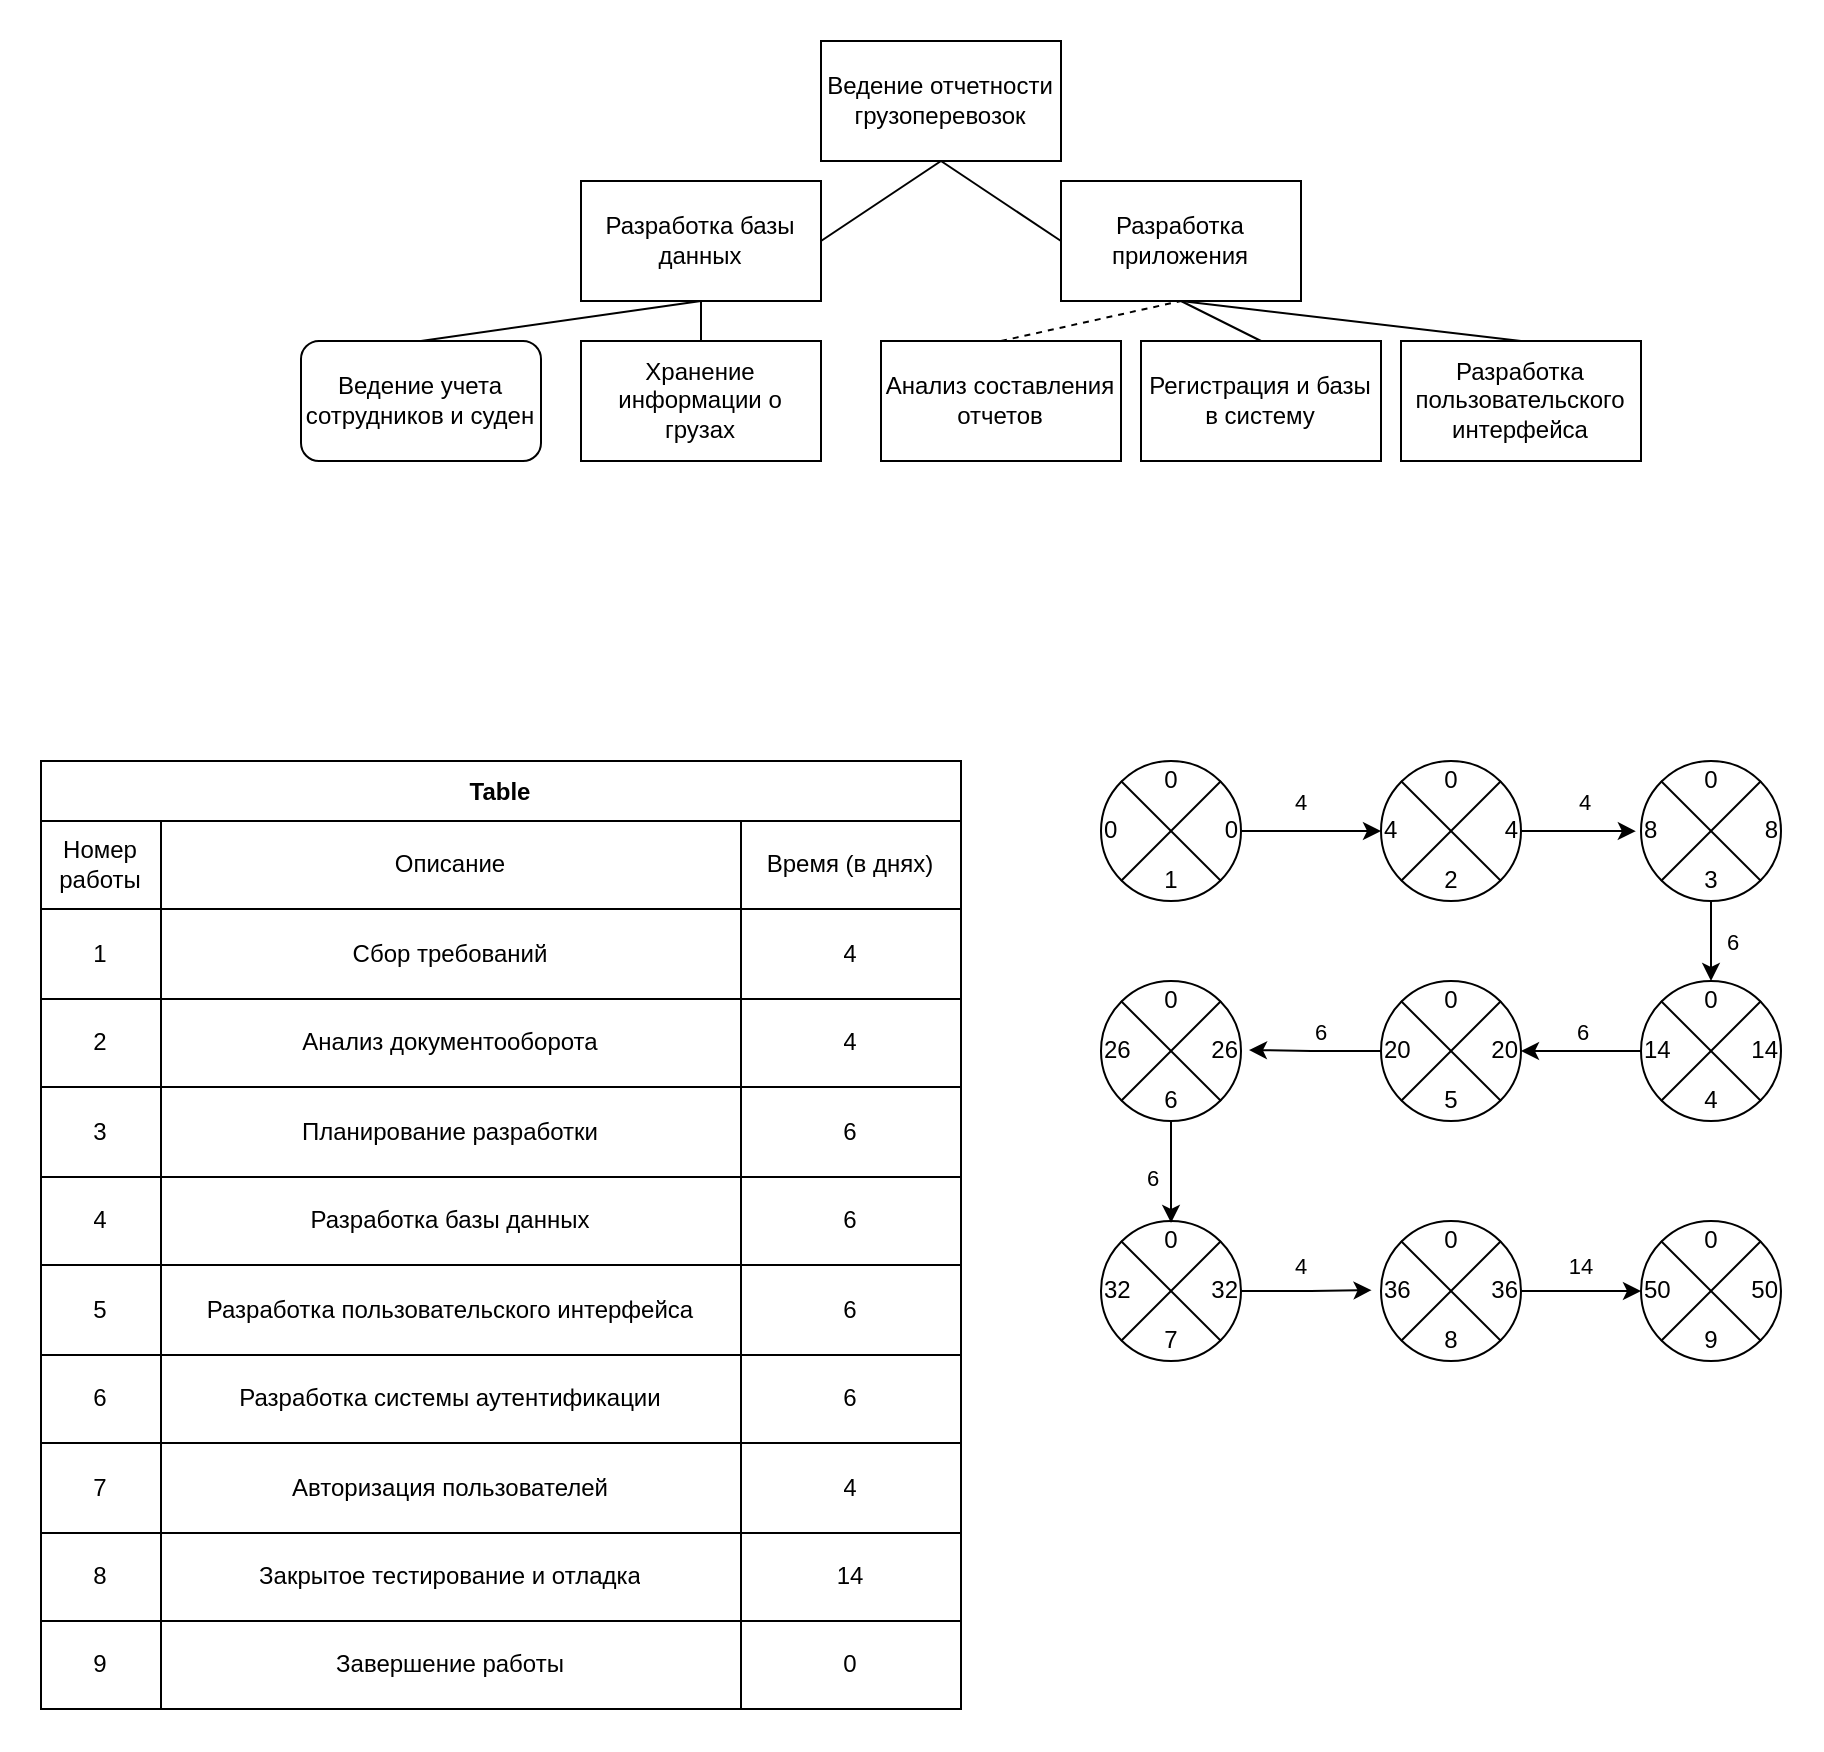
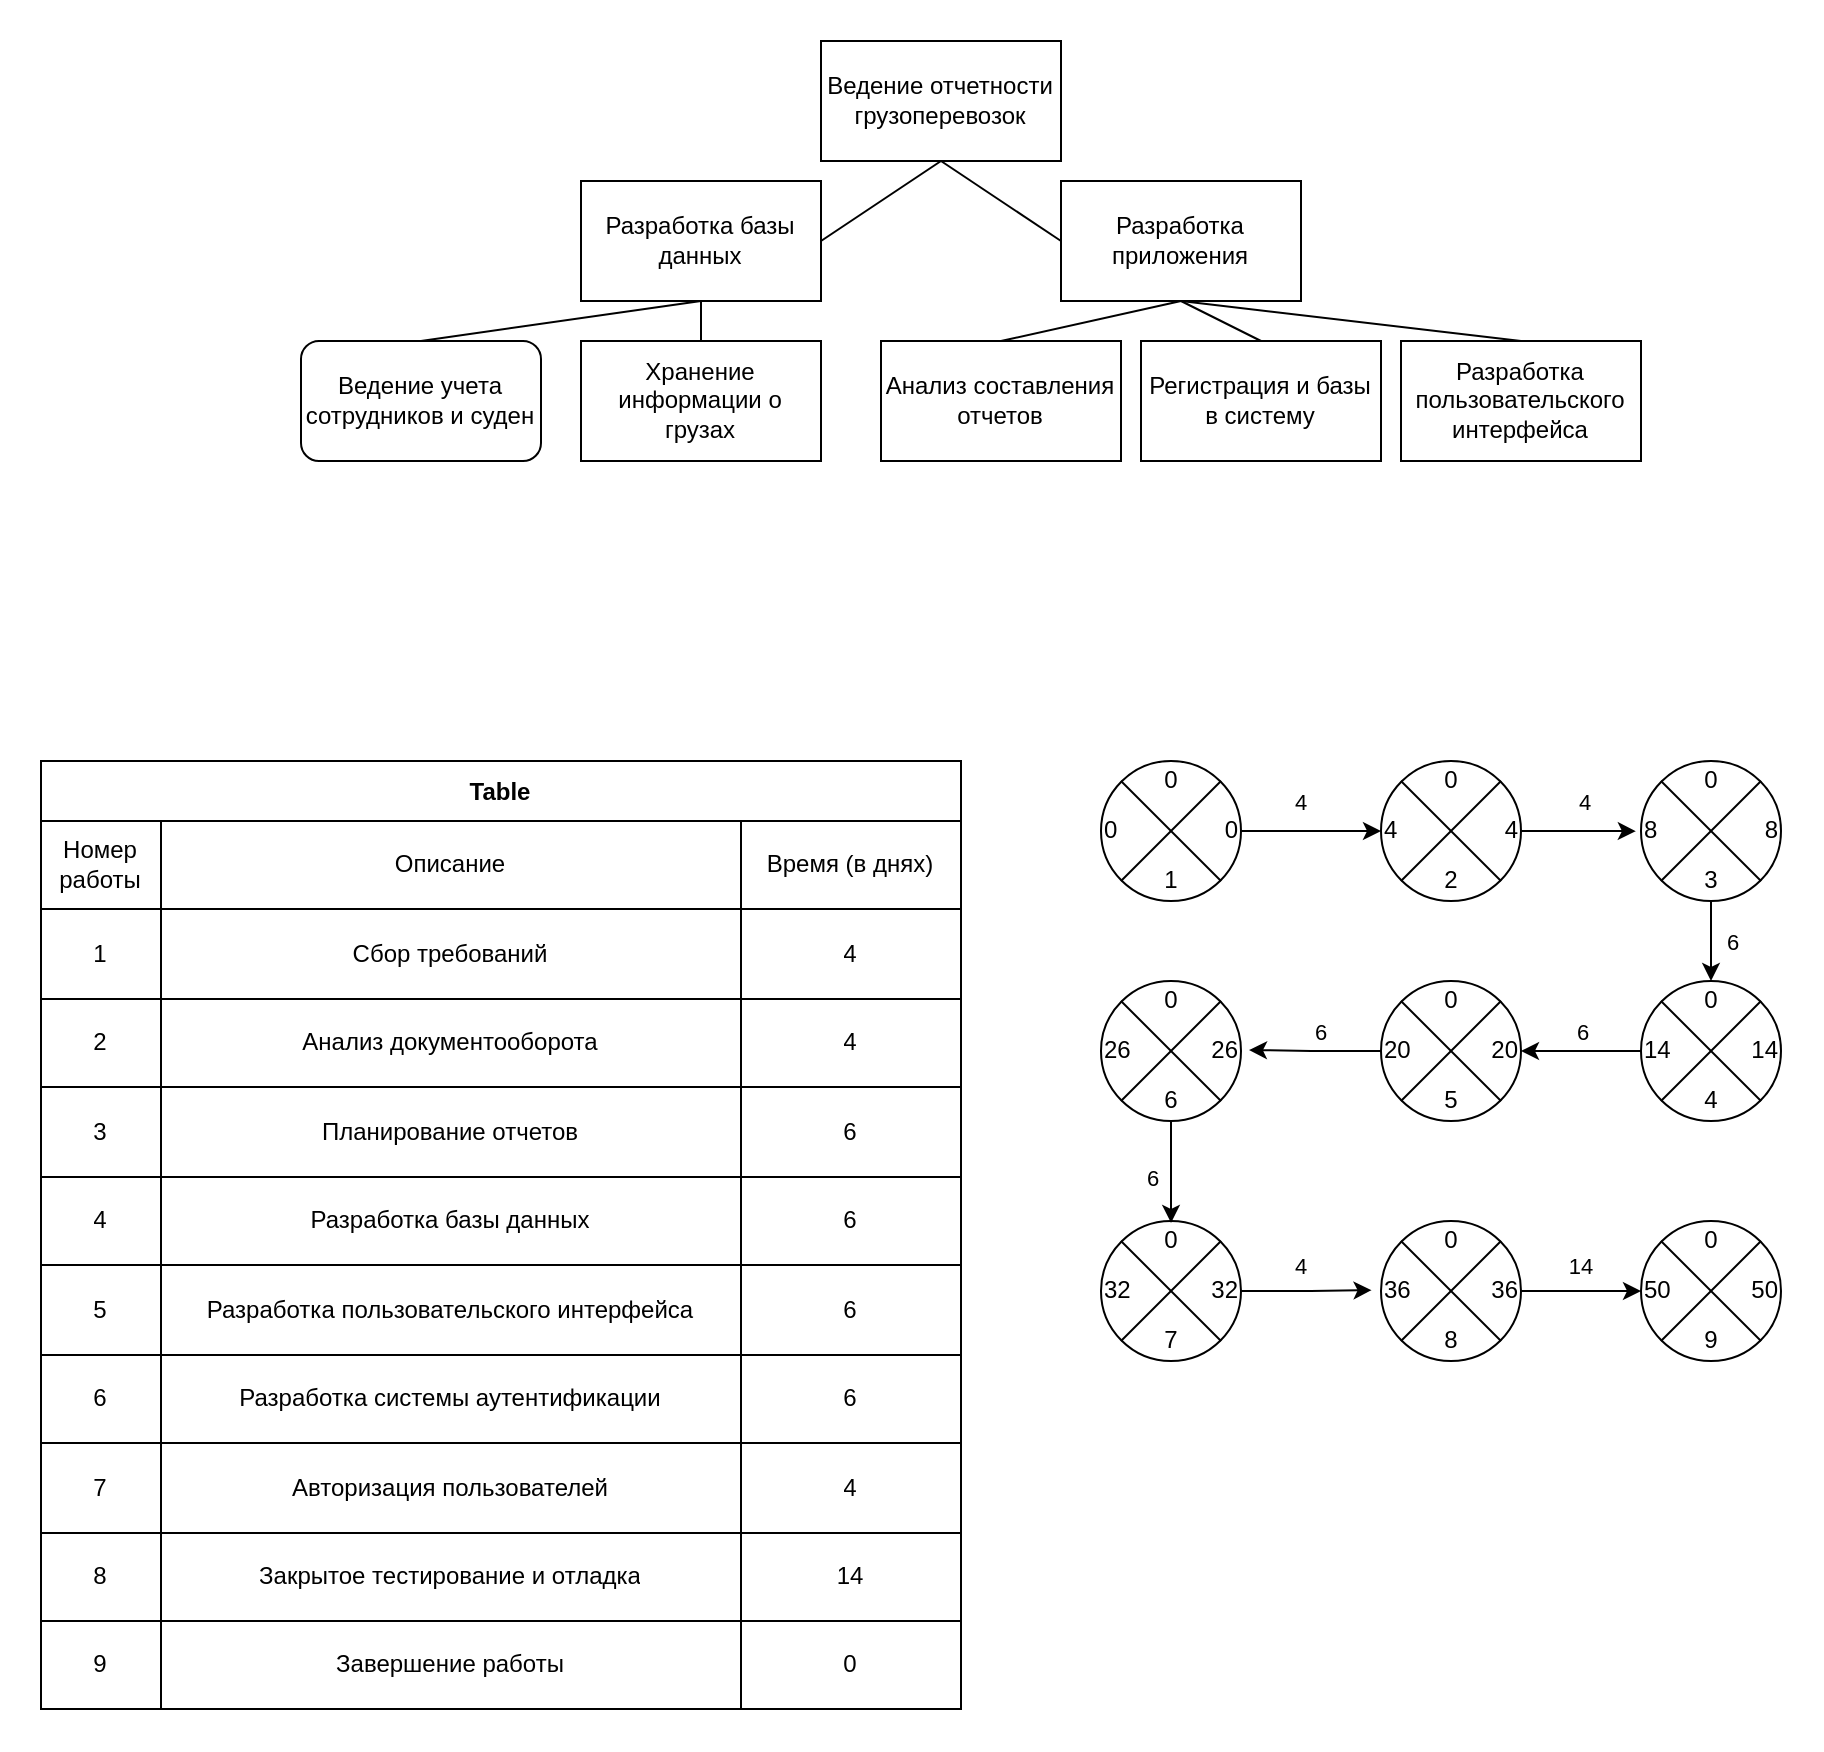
(1091, 321) -> (1091, 321)
(451, 1133) -> (451, 1133)
